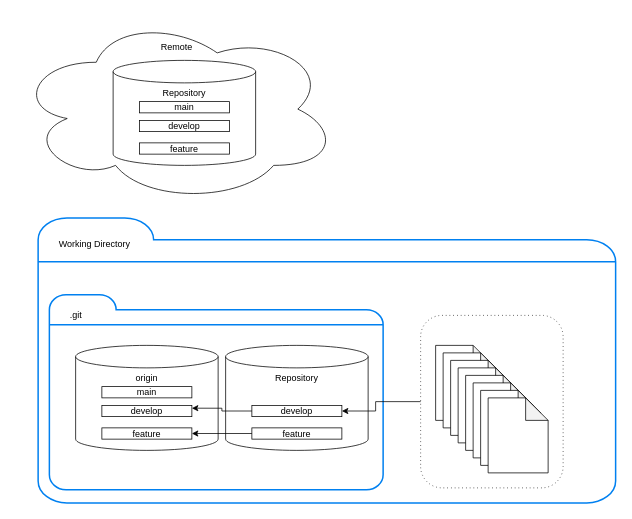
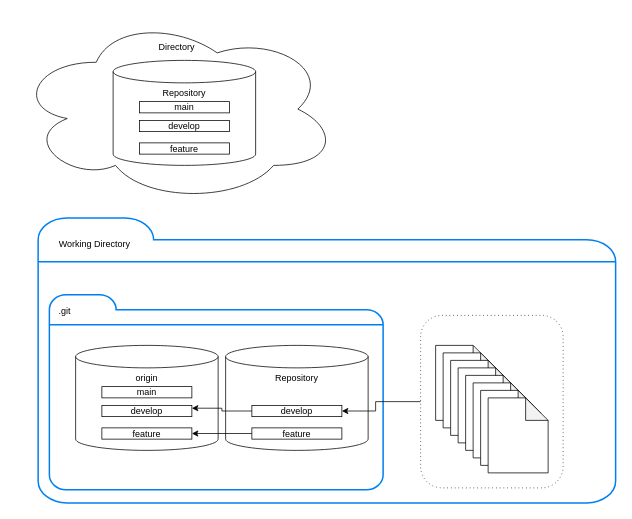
(177, 26) -> (177, 26)
(75, 315) -> (64, 312)
